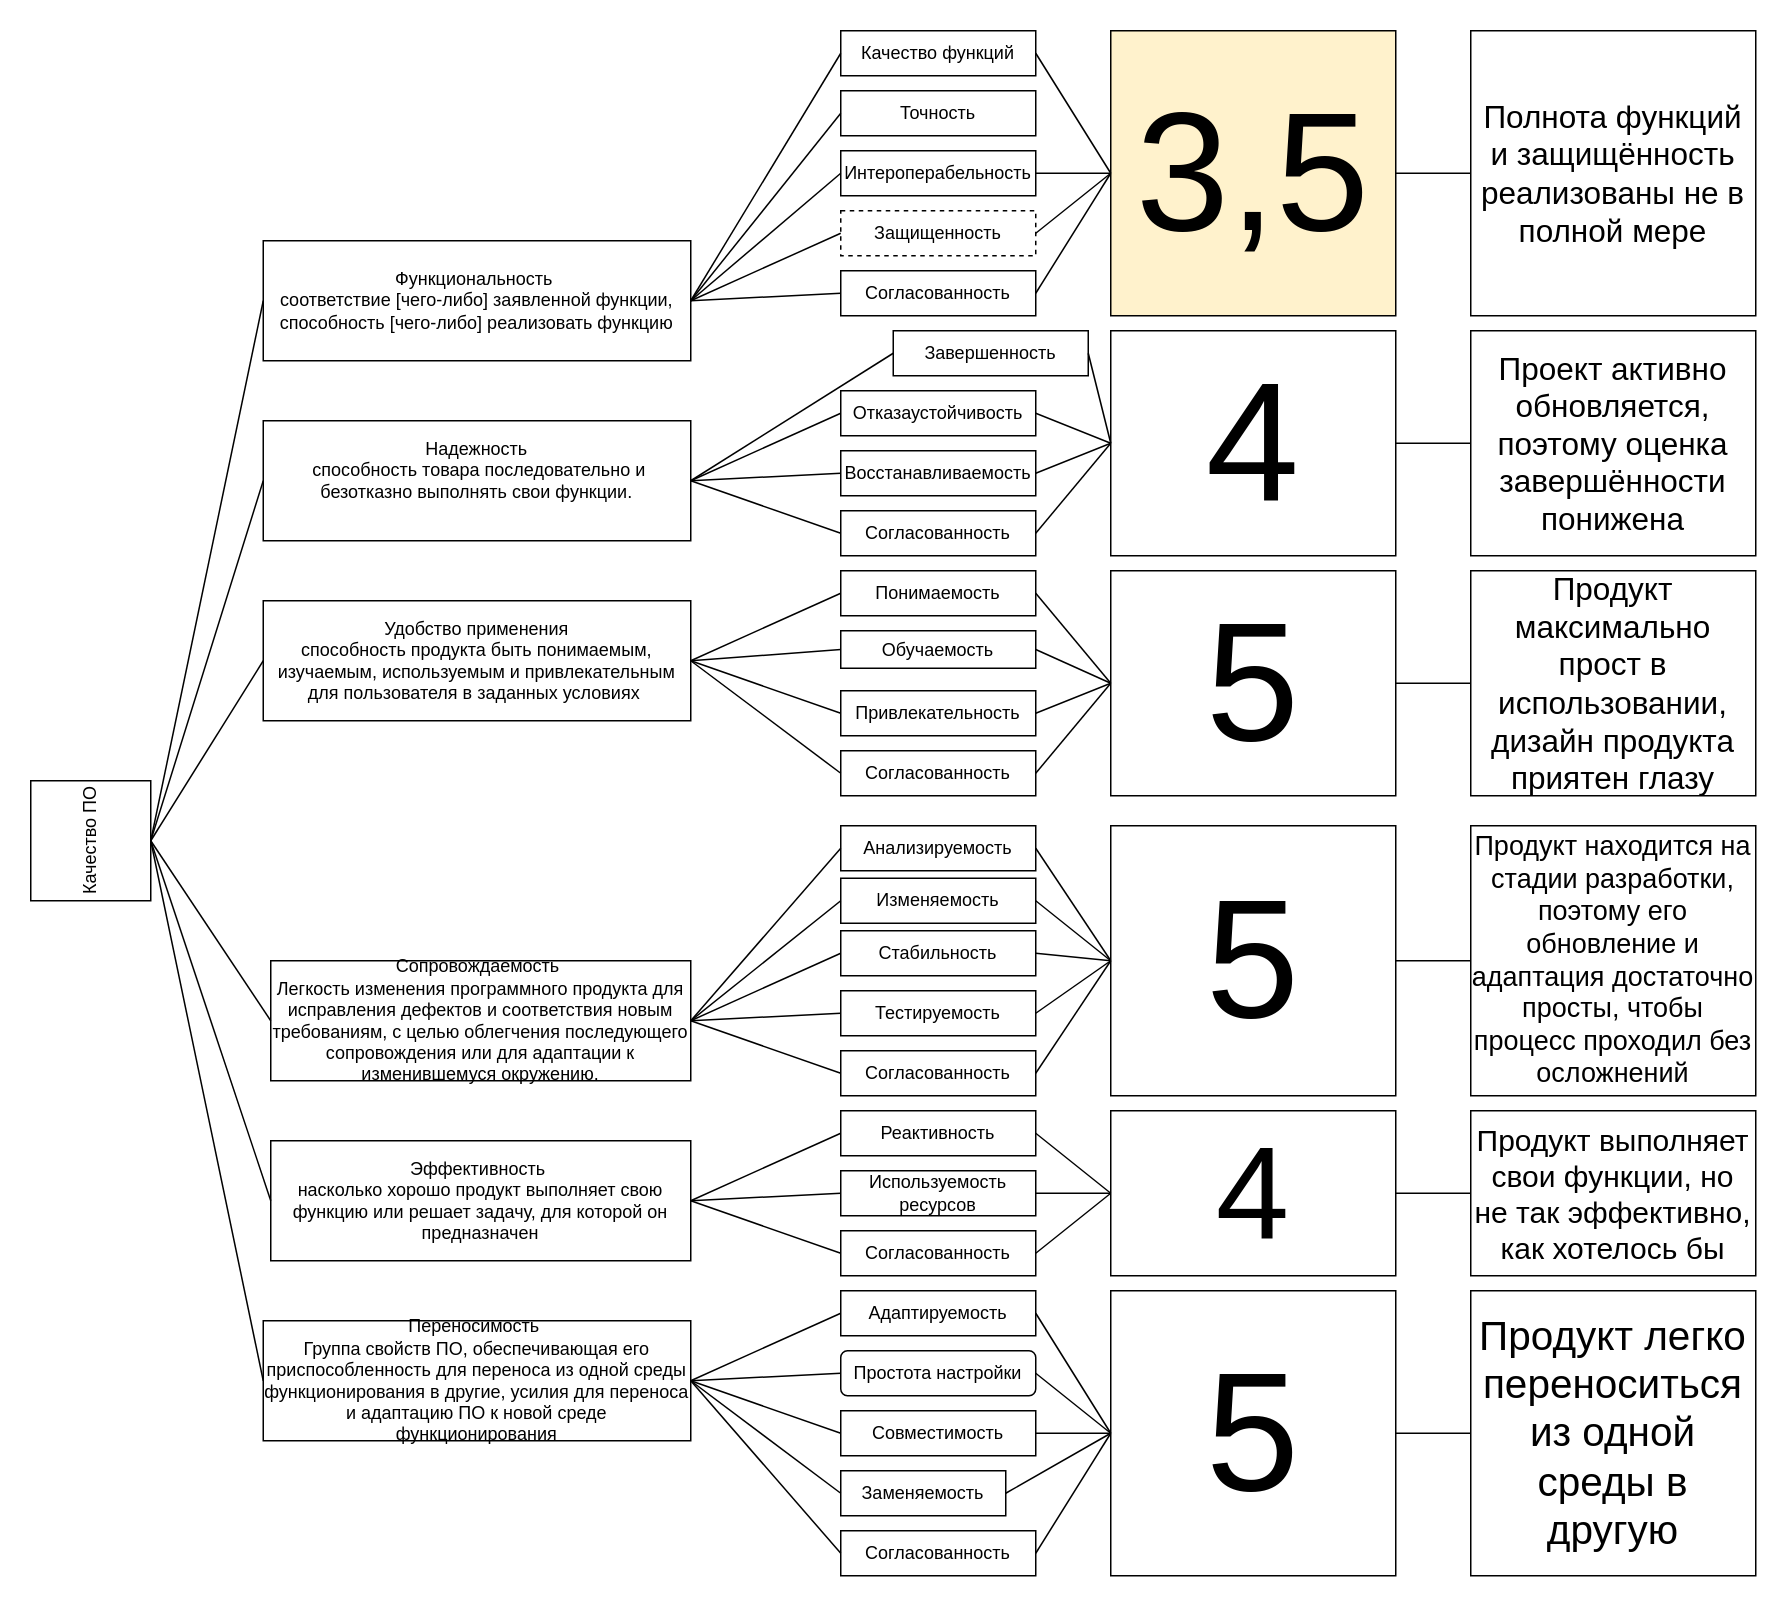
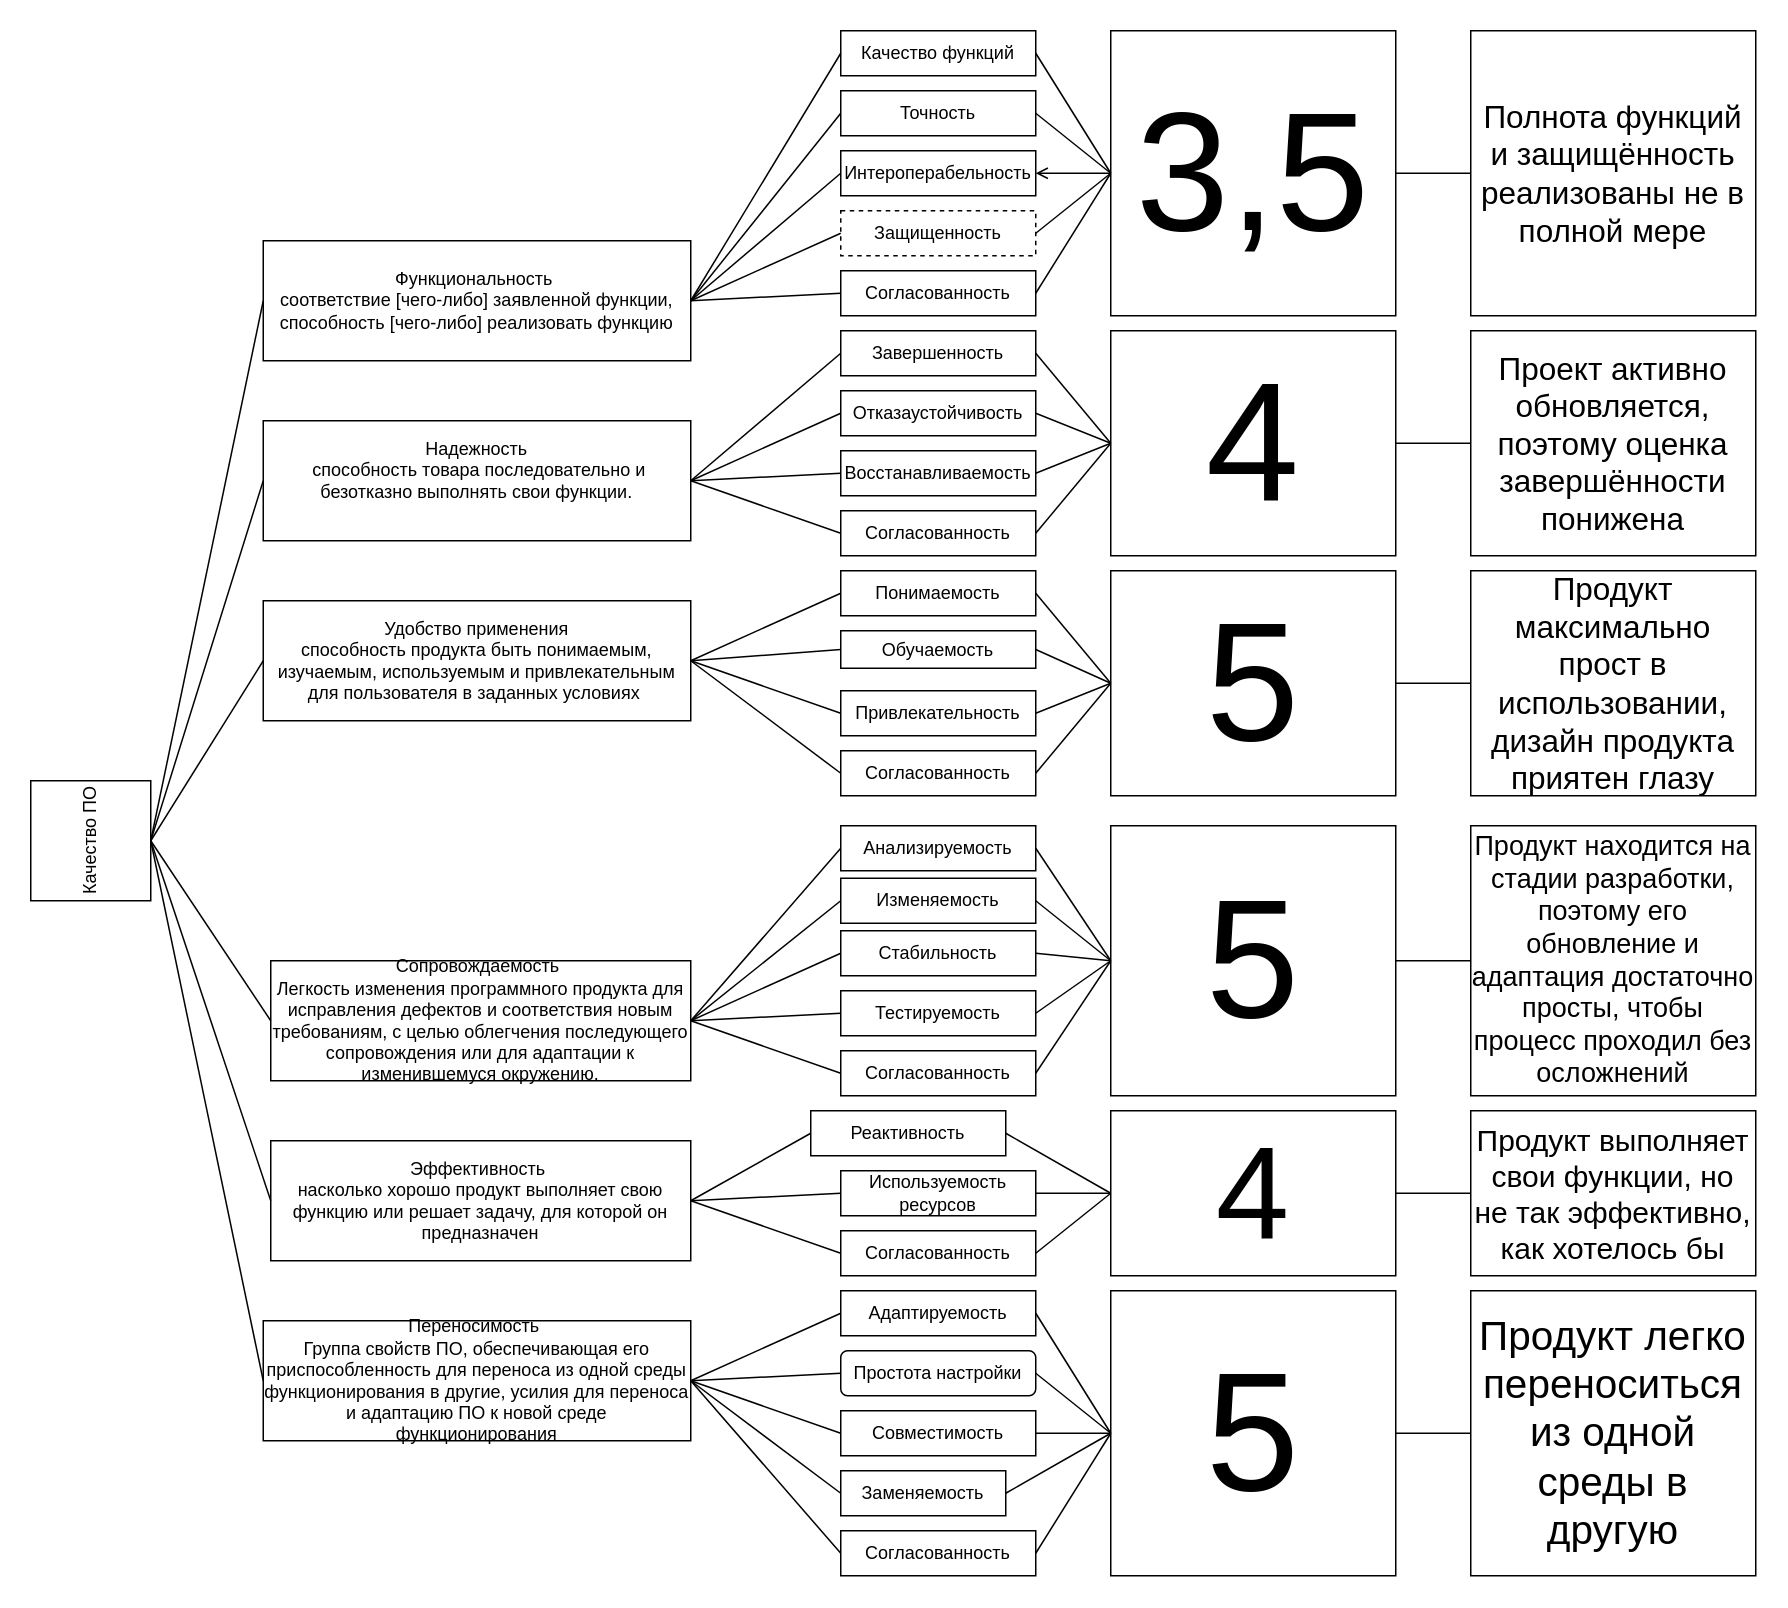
none -> (1071, 141)
(1041, 173) -> (1042, 173)
(1253, 173) -> (1253, 173)
(991, 353) -> (938, 353)
(938, 1133) -> (908, 1133)
